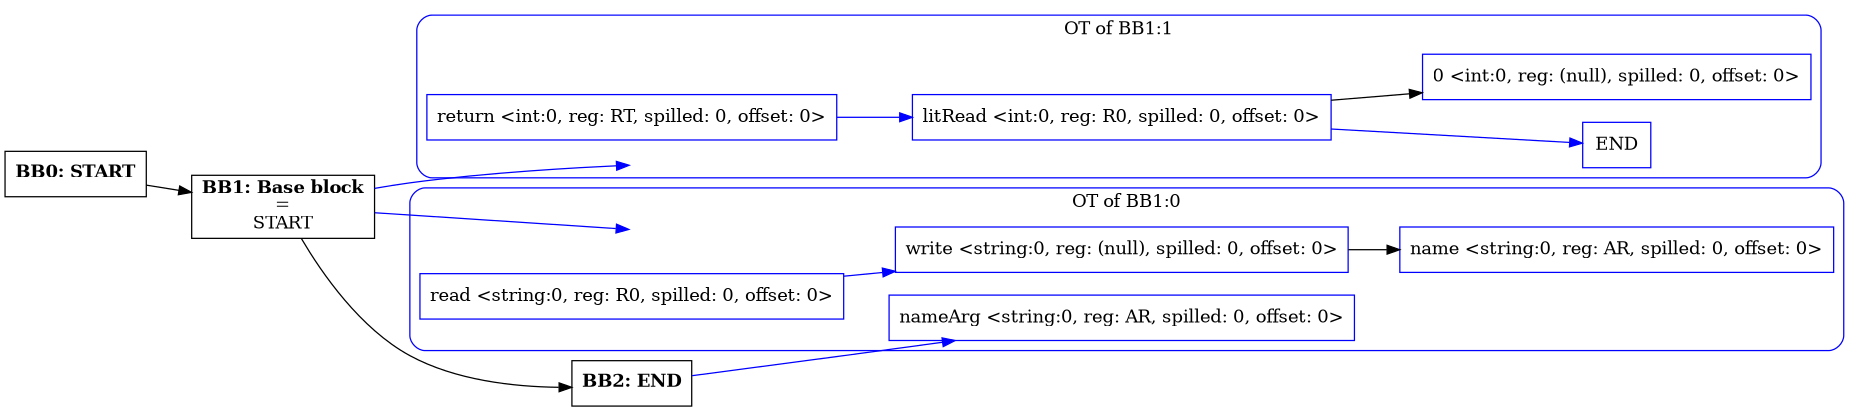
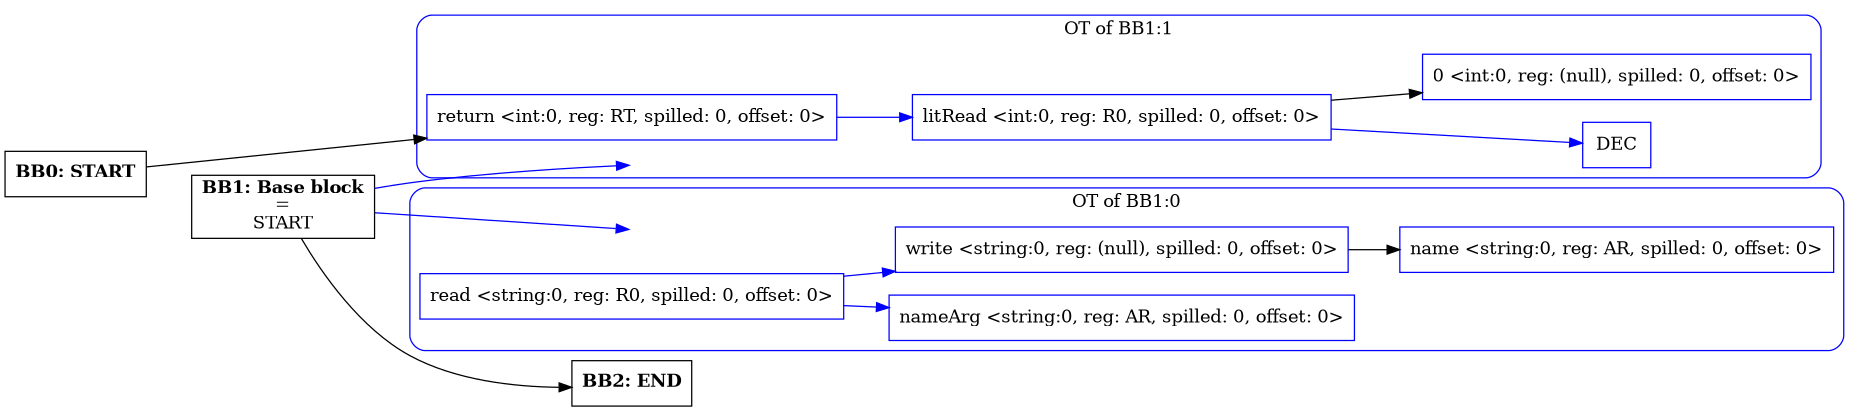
(1617, 145) -> (1617, 145)
(163, 188) -> (280, 153)
(817, 359) -> (860, 306)
